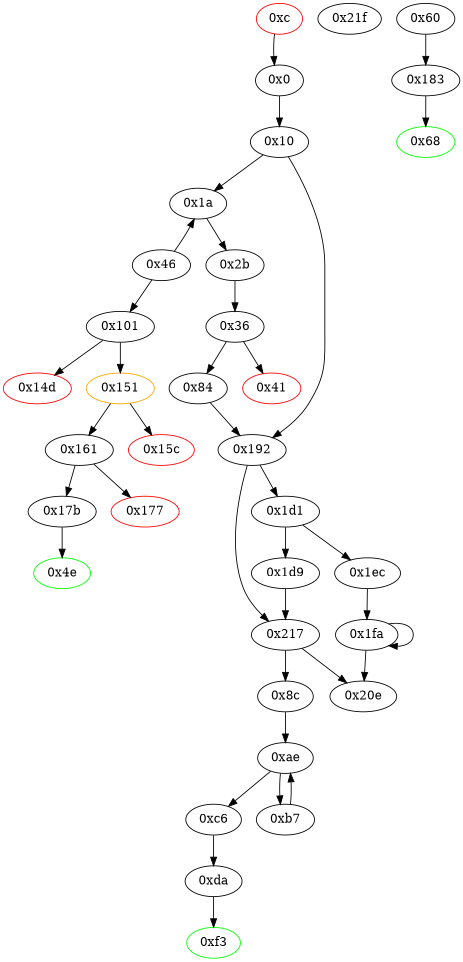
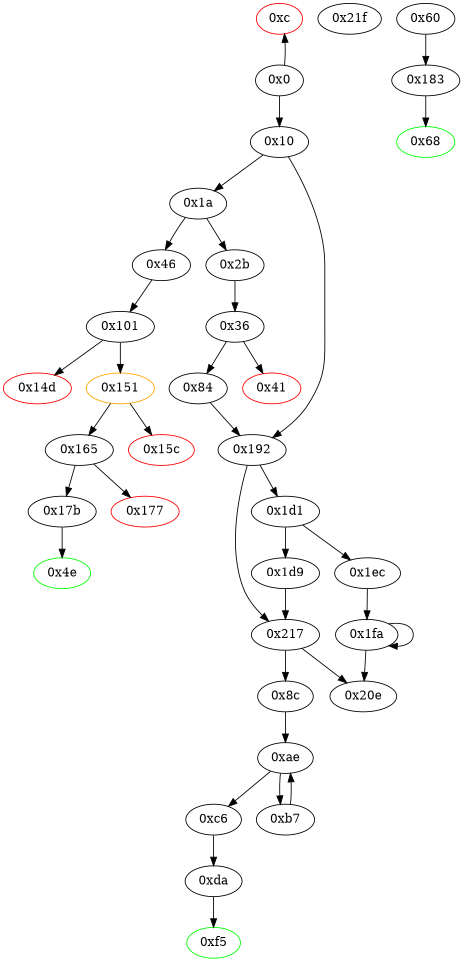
(274, 45) -> (285, 54)
(183, 239) -> (177, 230)
(79, 450) -> (79, 450)
(214, 943) -> (214, 943)
